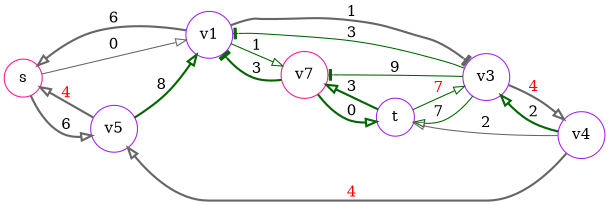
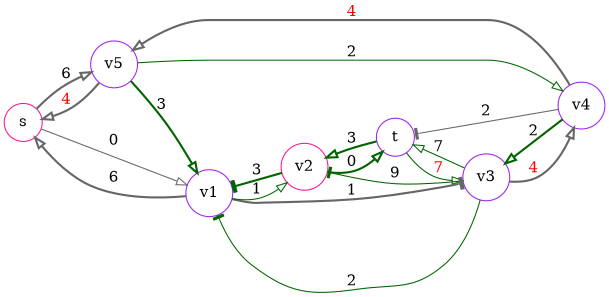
(352, 33) -> (352, 281)
none -> (349, 60)
(305, 75) -> (305, 167)
(162, 85) -> (162, 105)
(491, 134) -> (489, 121)
